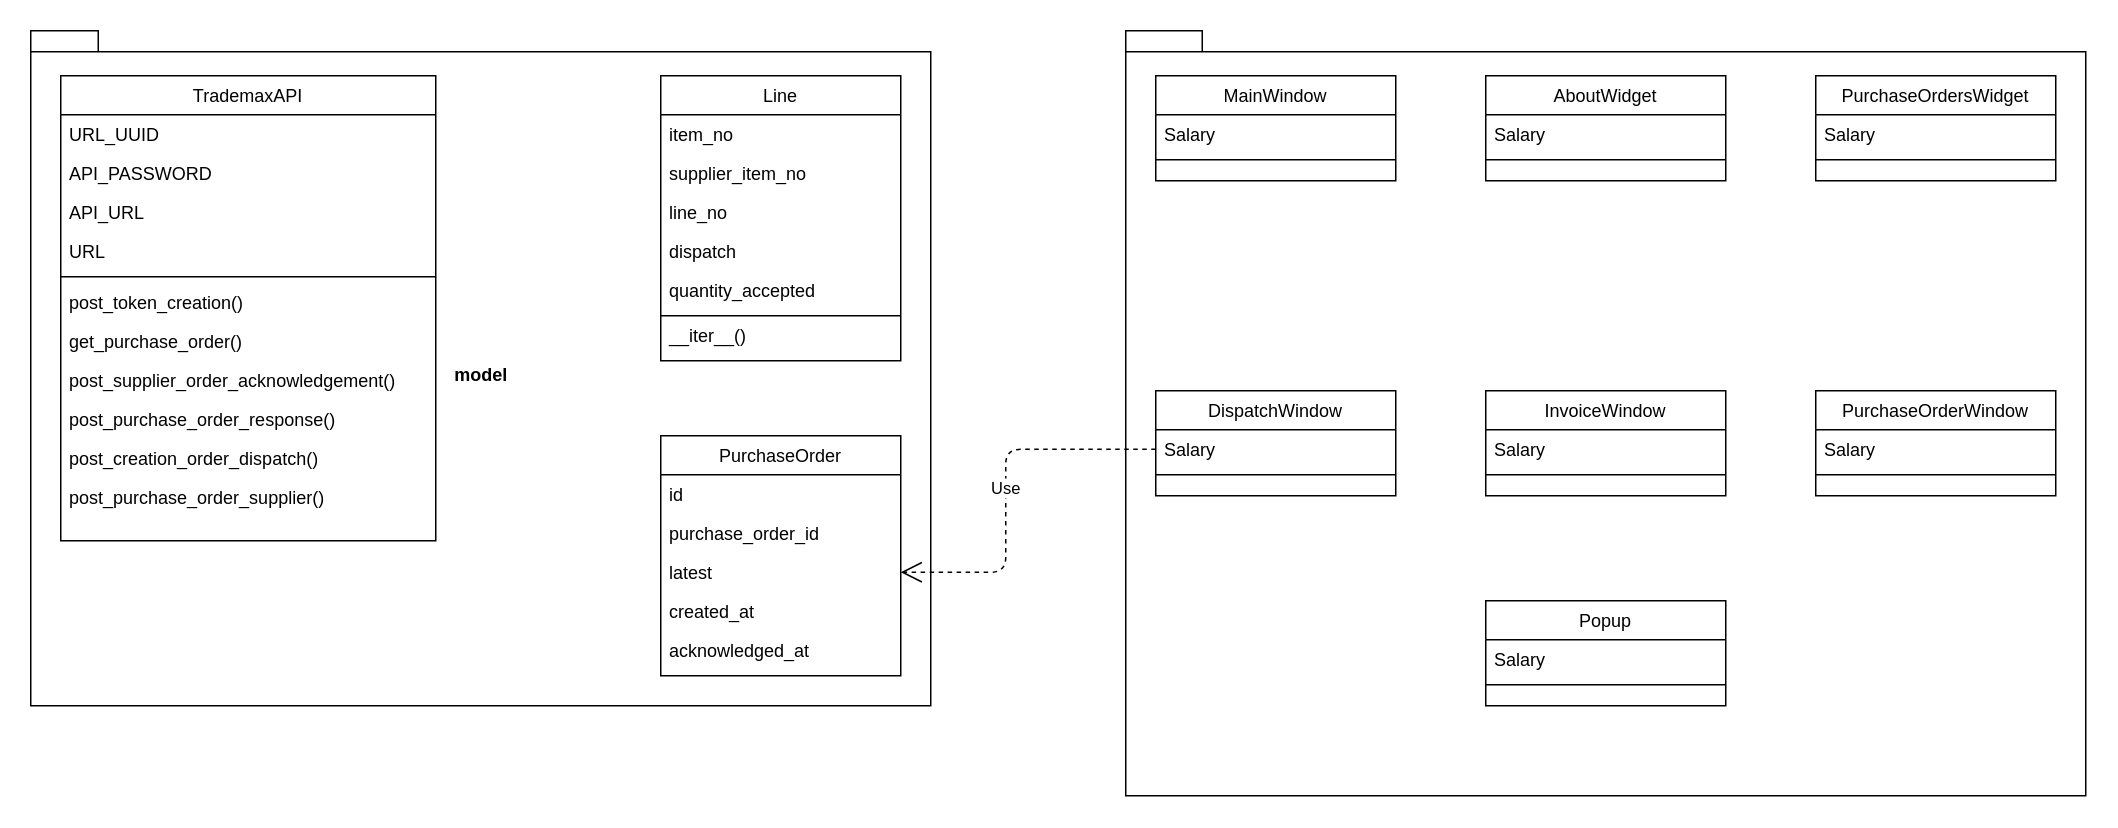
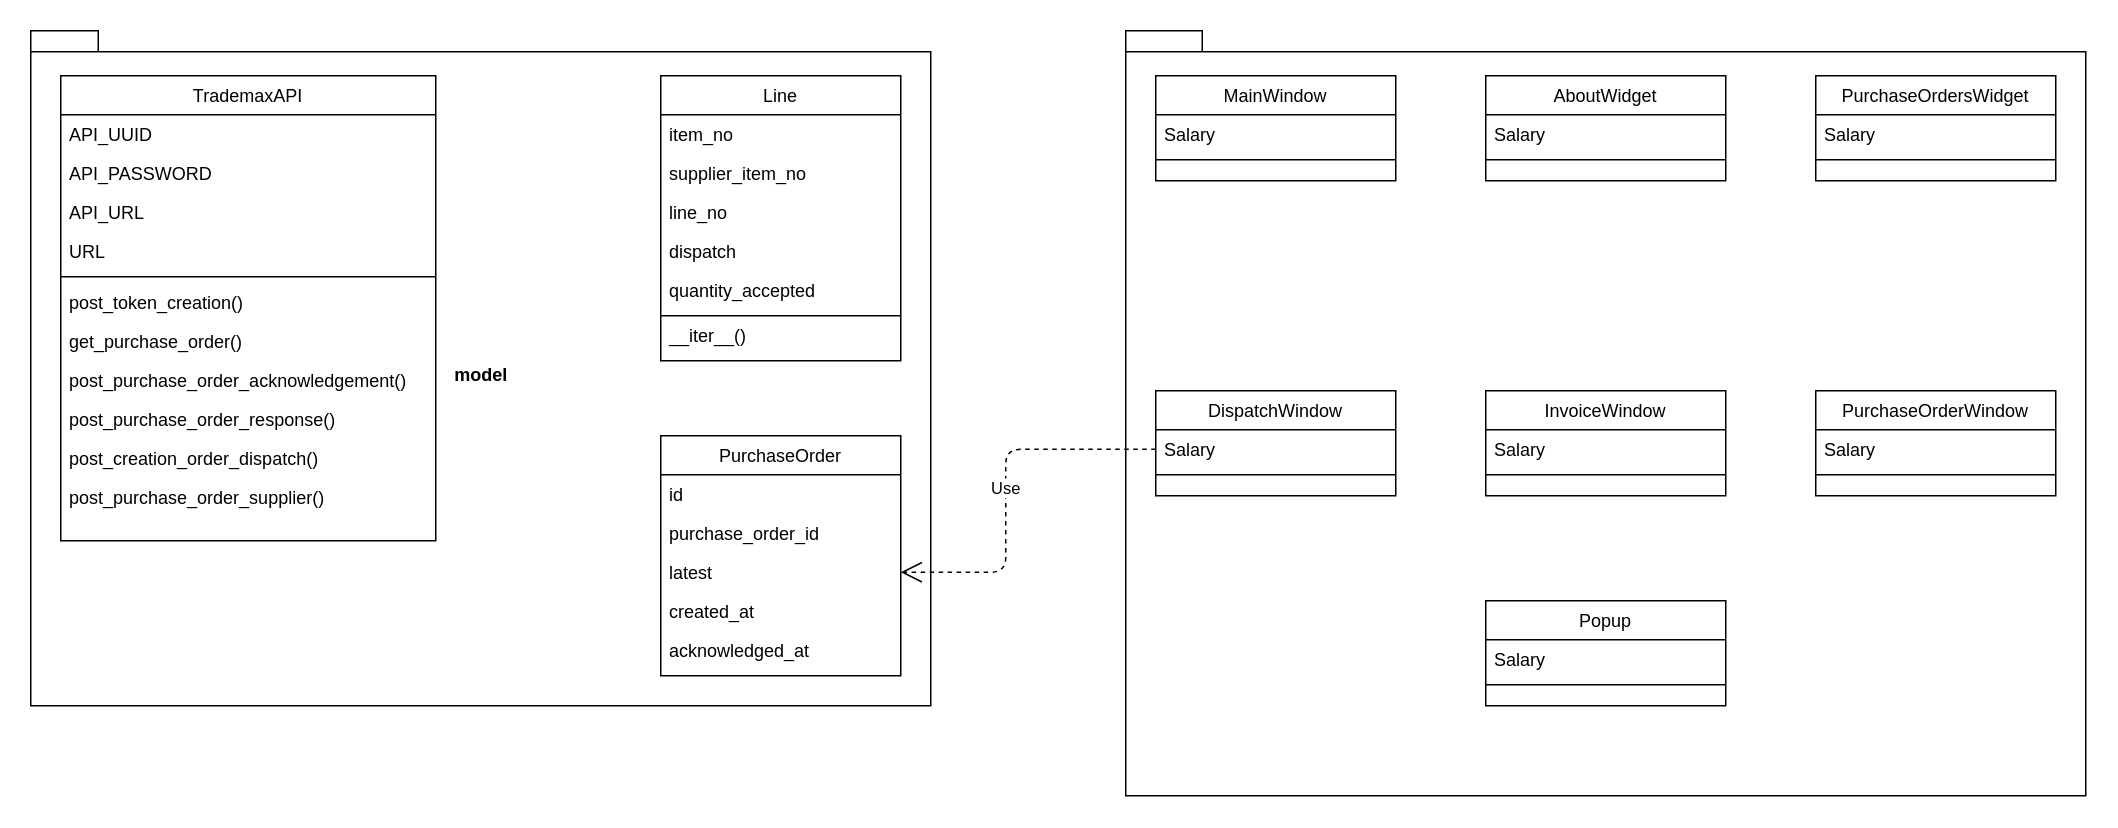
(109, 135) -> (109, 135)
(248, 381) -> (253, 381)
